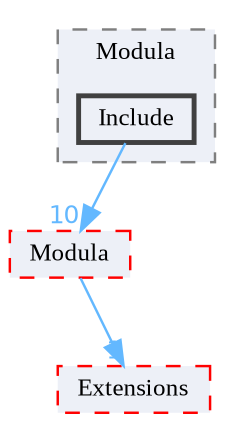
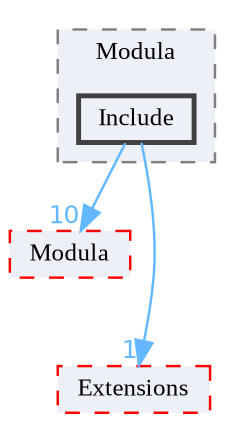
(97, 311) -> (154, 242)
